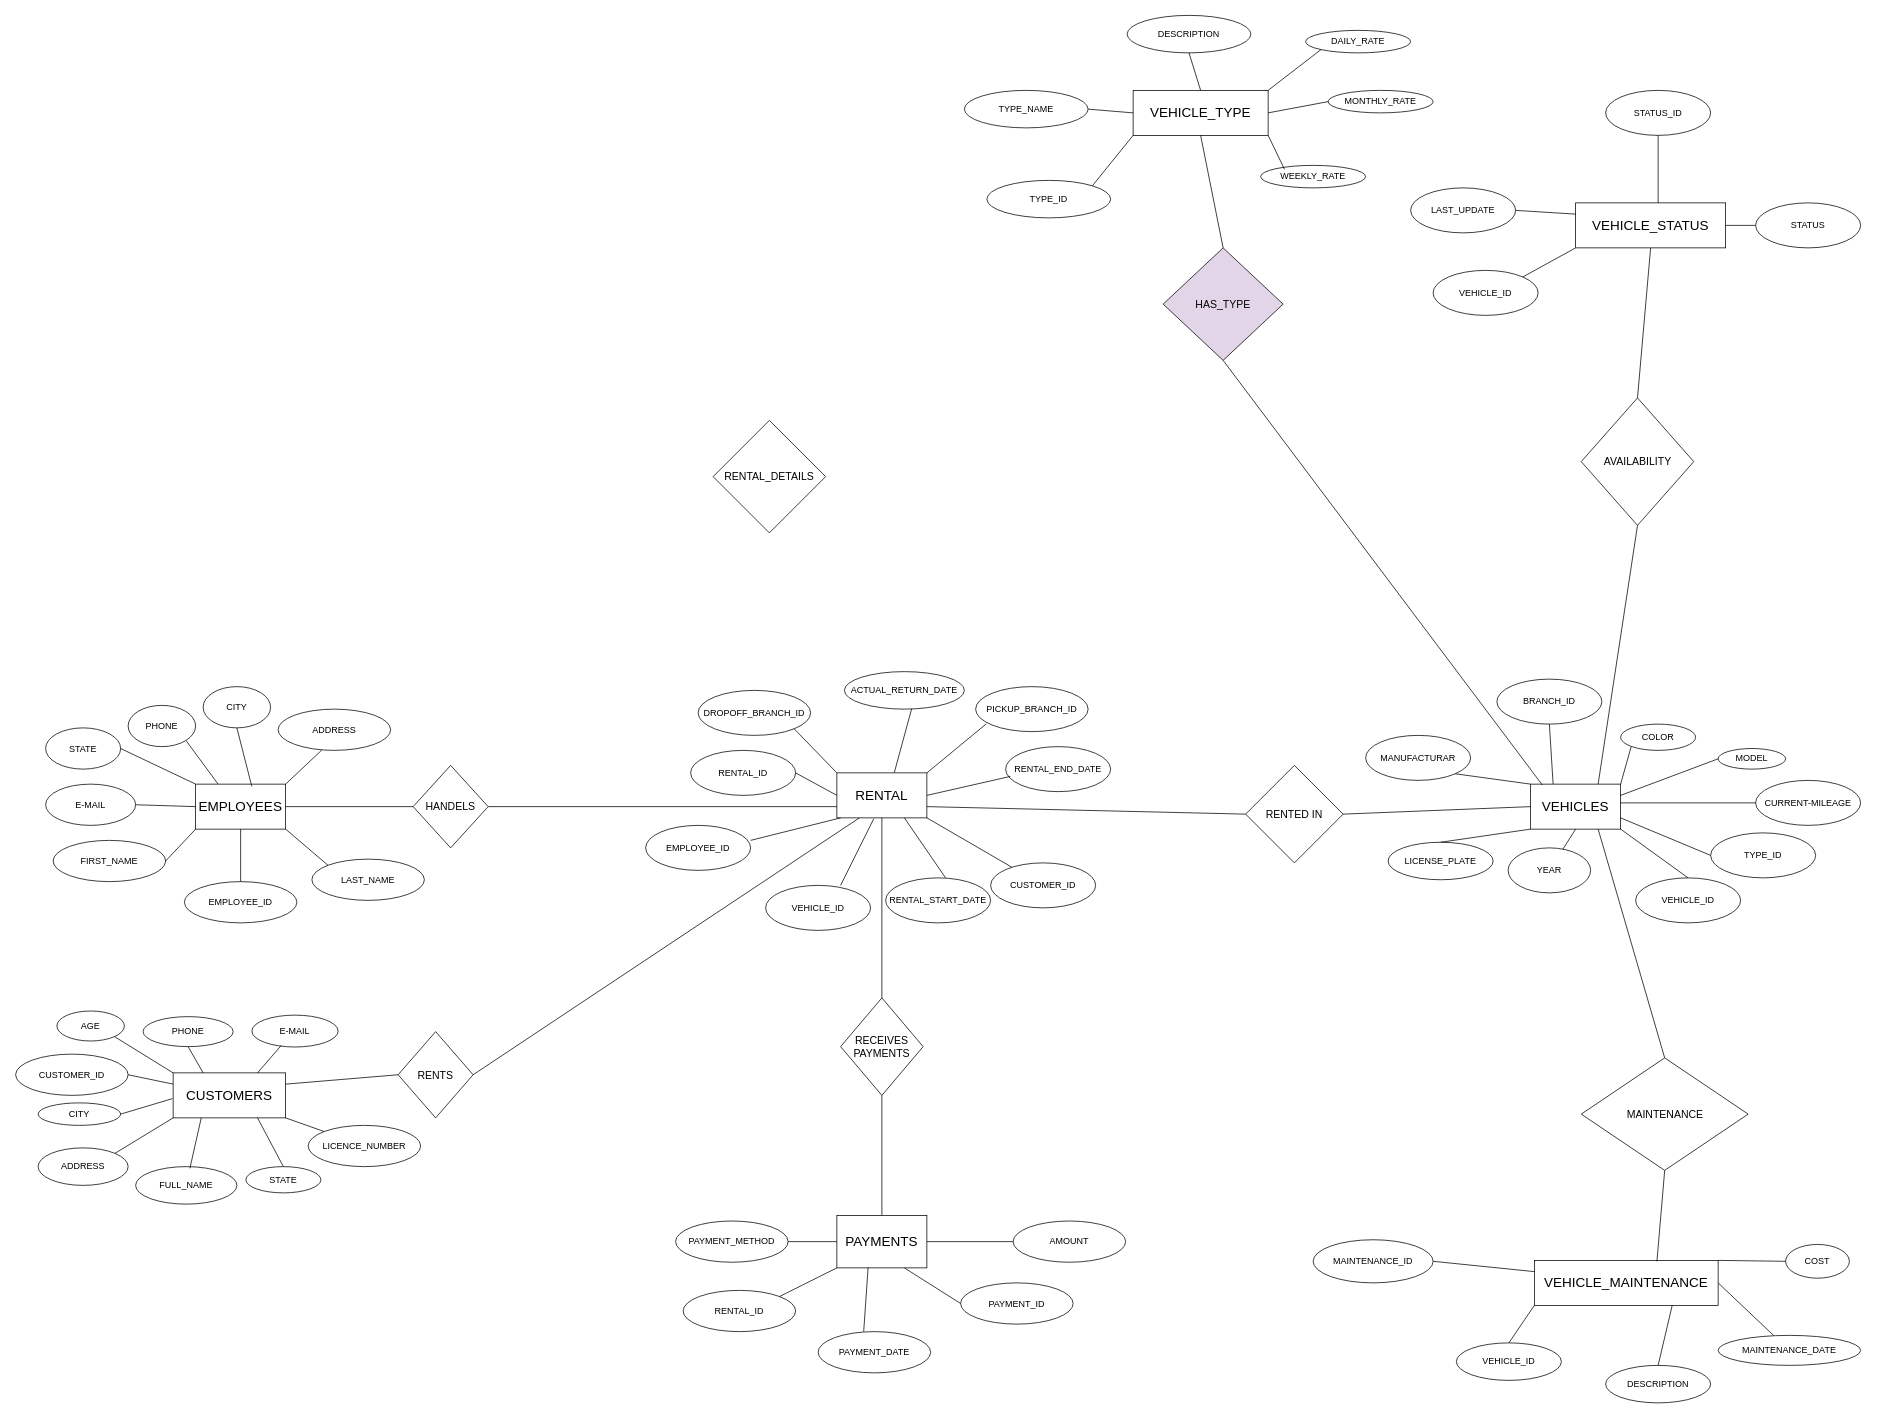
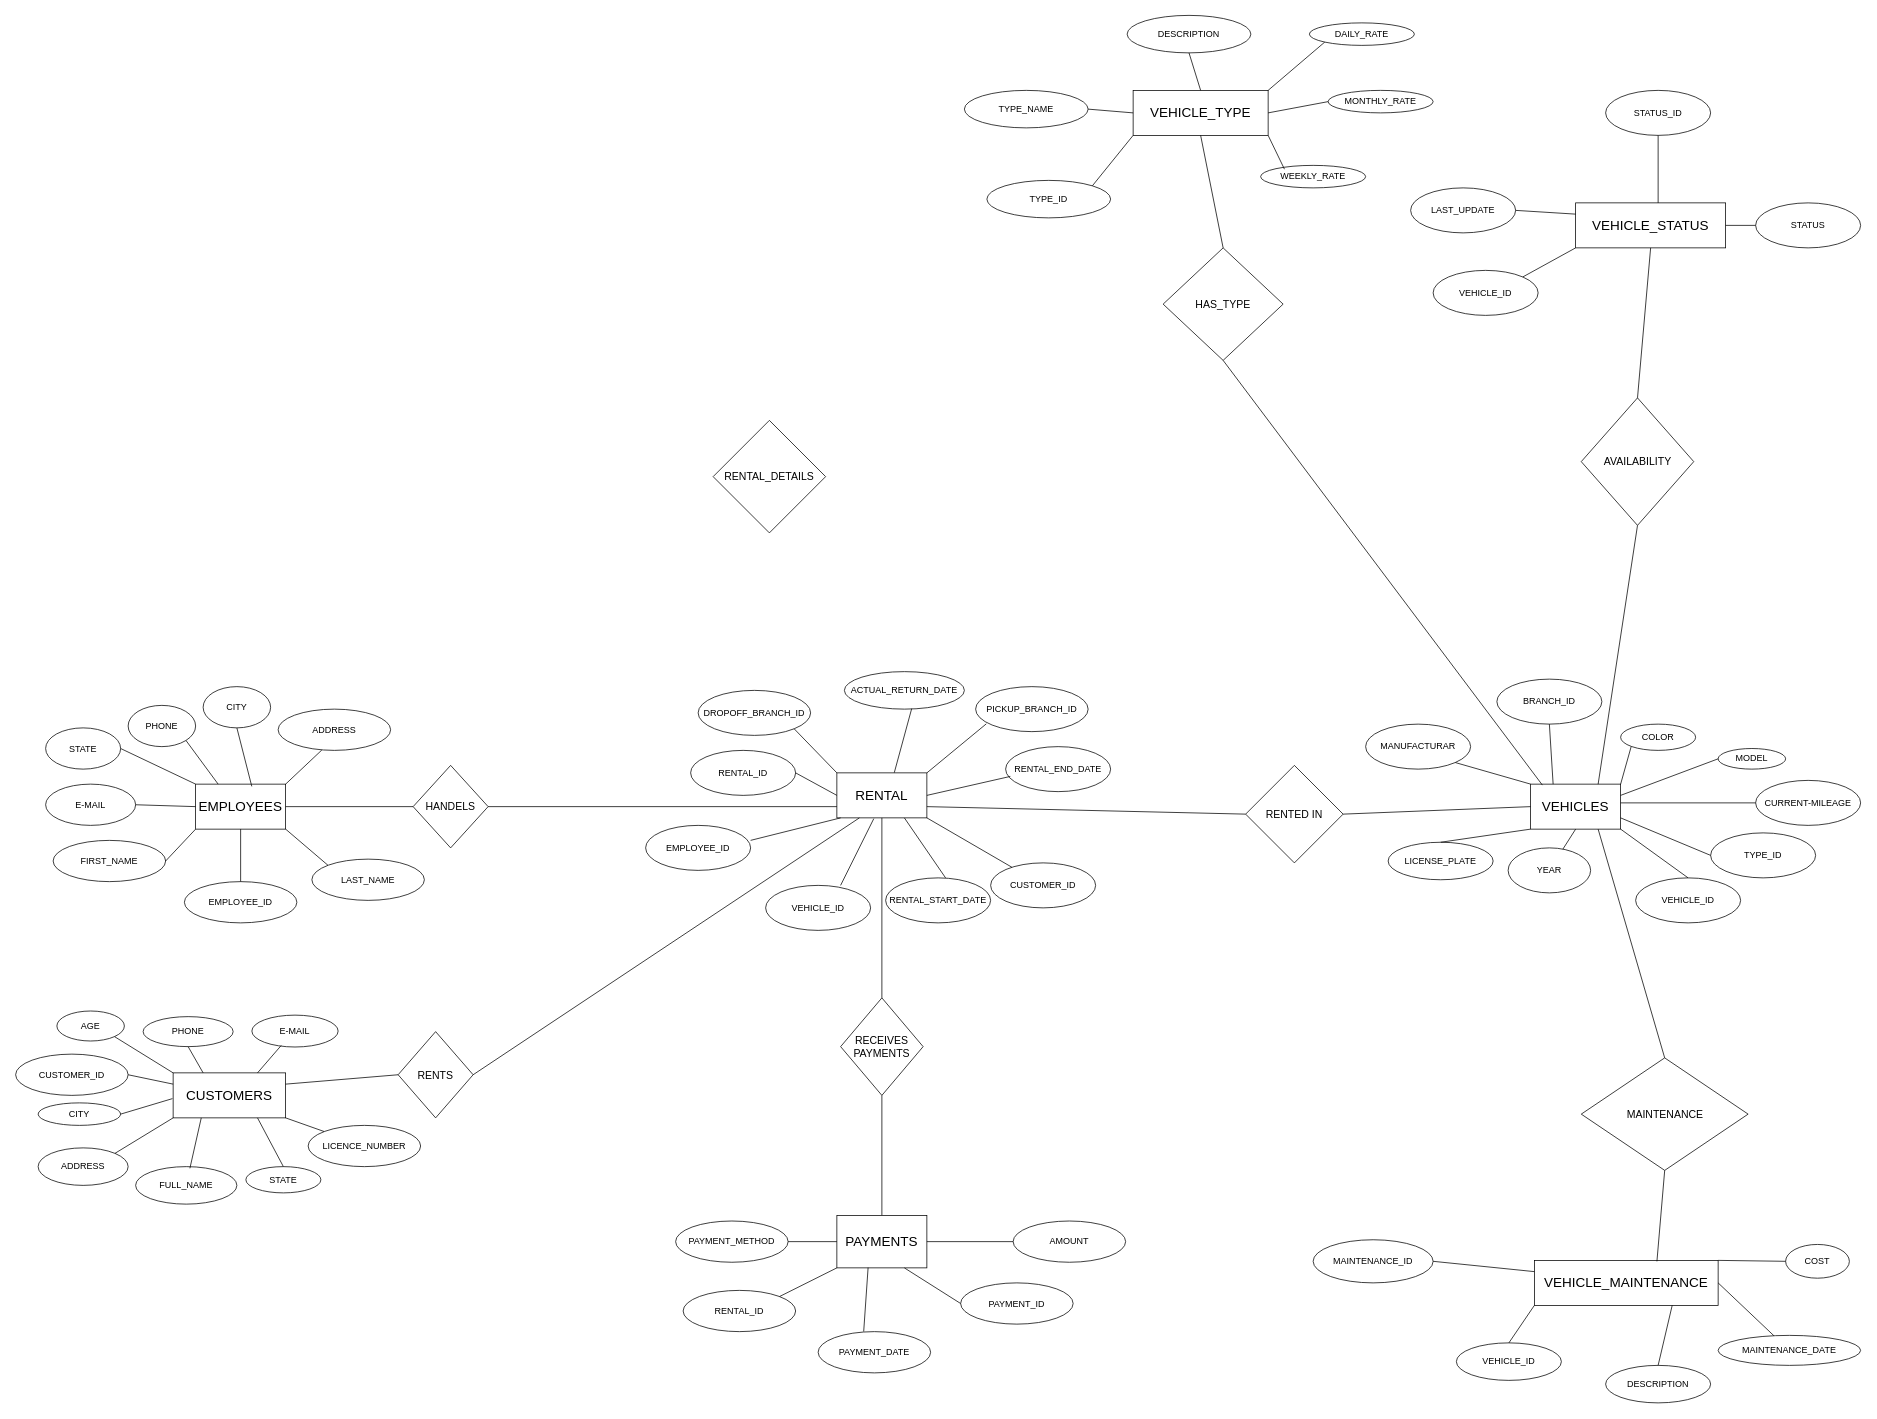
(1358, 42) -> (1362, 34)
(1223, 304) -> (1223, 304)
(1418, 758) -> (1418, 747)
